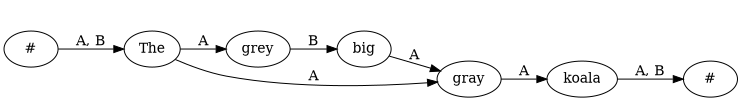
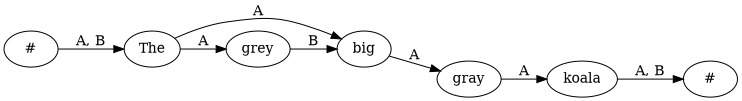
(300, 84) -> (253, 19)
